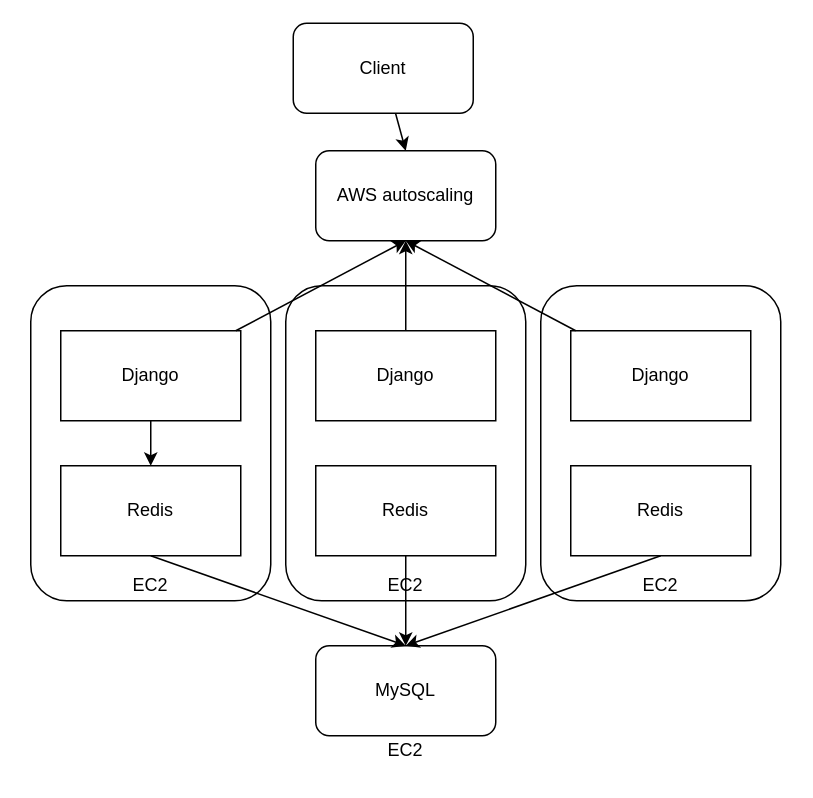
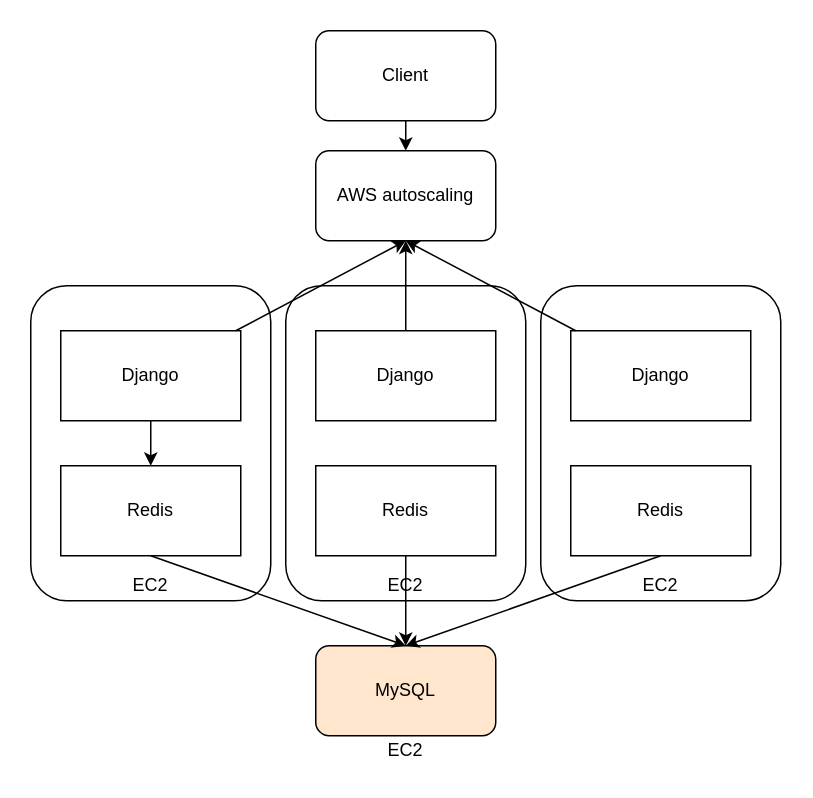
(383, 68) -> (406, 76)
(406, 691) -> (406, 691)
